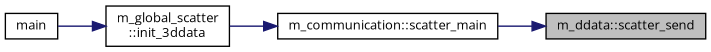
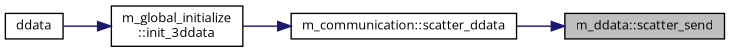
(32, 26) -> (34, 26)
(168, 26) -> (177, 26)
(388, 26) -> (404, 26)
